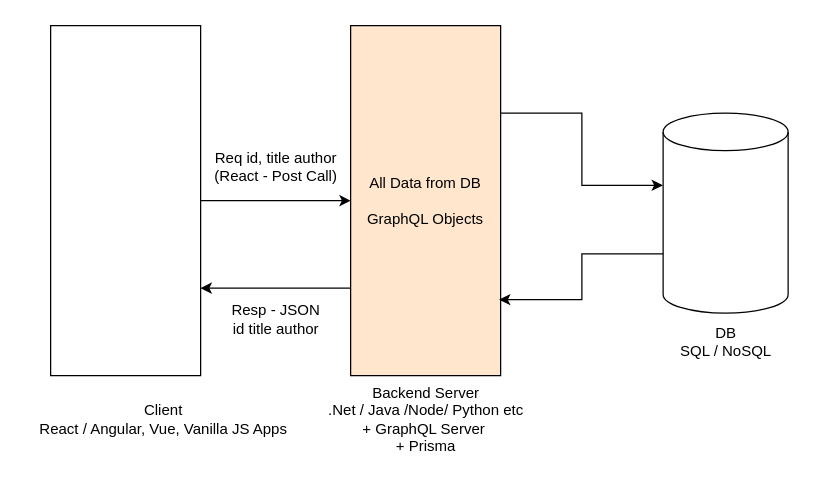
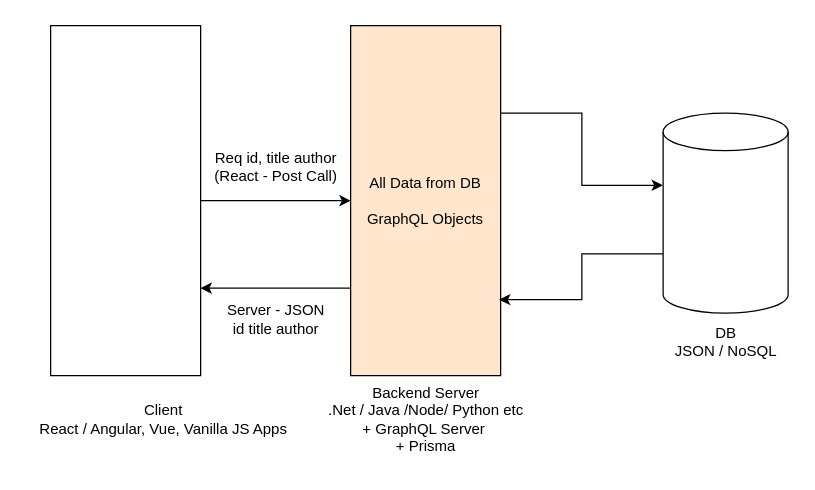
(276, 319) -> (276, 319)
(726, 342) -> (726, 342)
